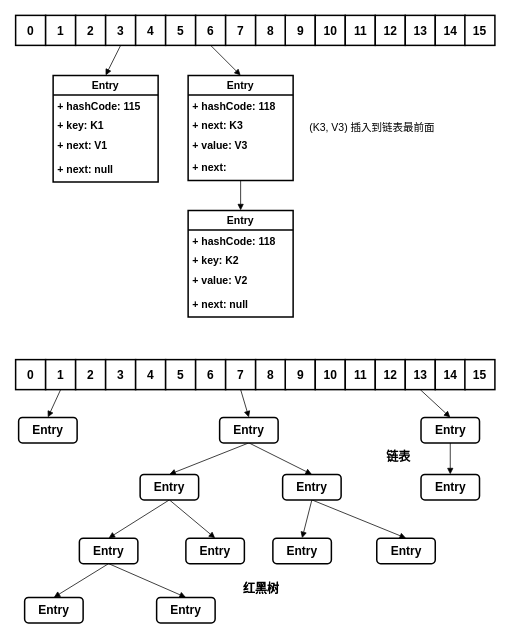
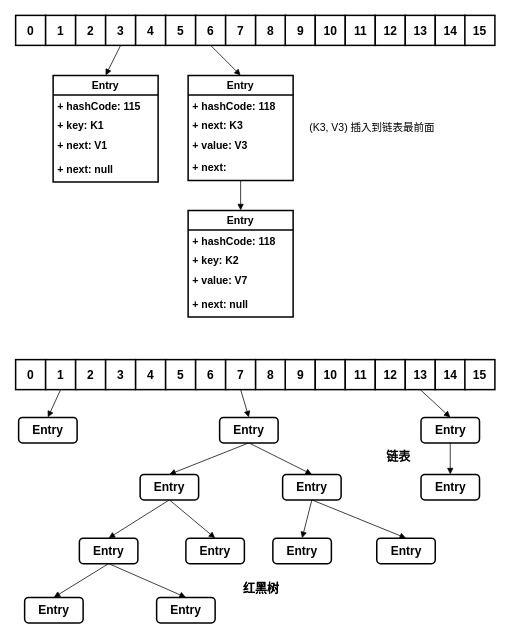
(219, 280) -> (219, 280)
